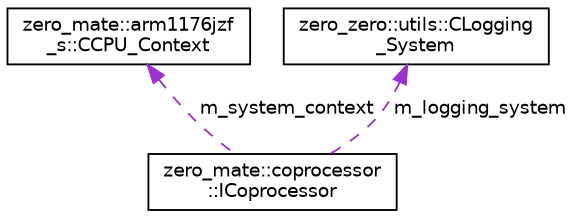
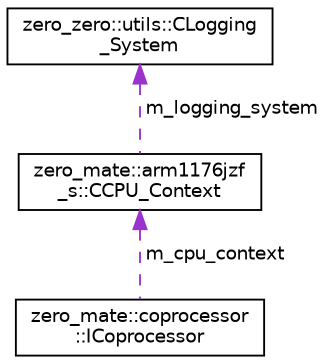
(285, 109) -> (213, 255)
(371, 124) -> (140, 119)
